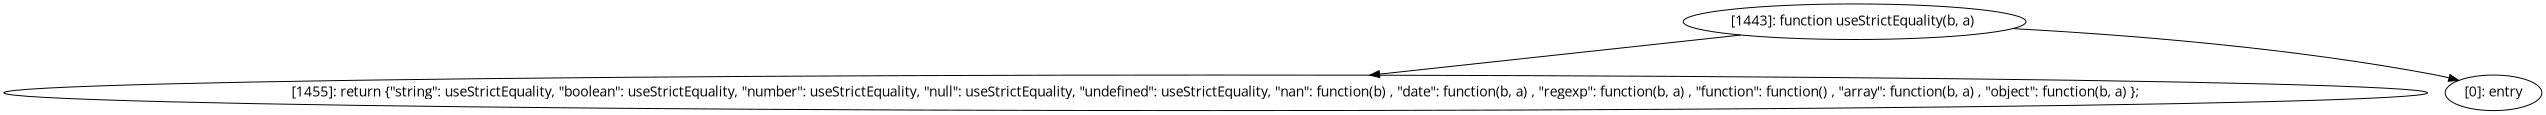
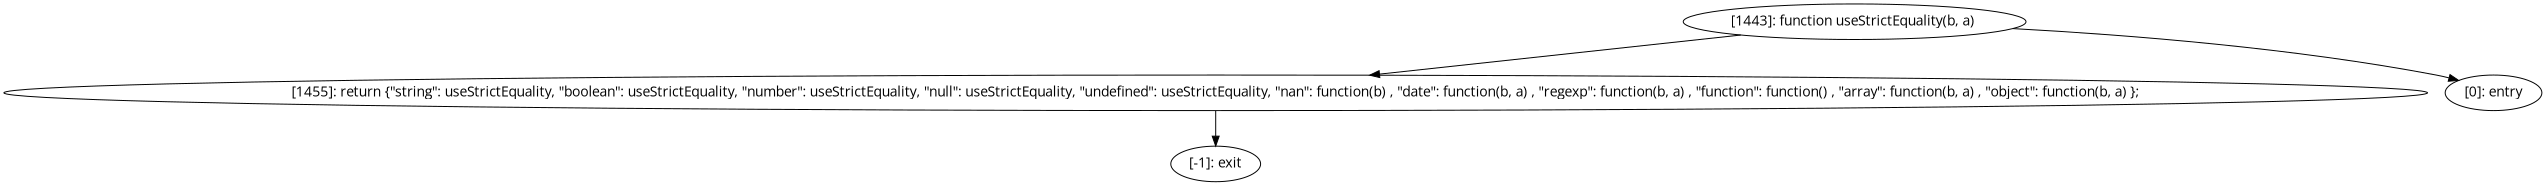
none -> (1216, 164)
